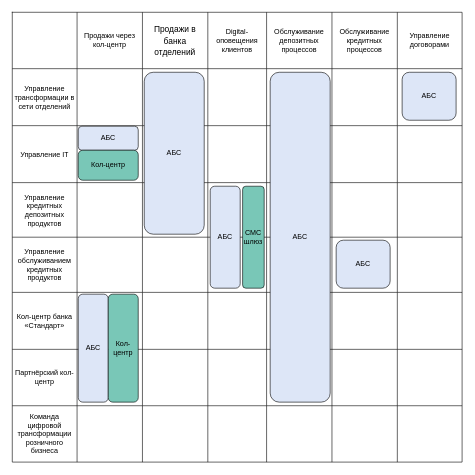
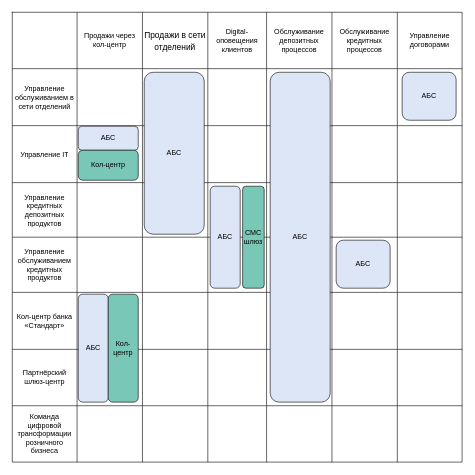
(175, 41) -> (175, 41)
(45, 98) -> (45, 98)
(45, 378) -> (45, 378)
